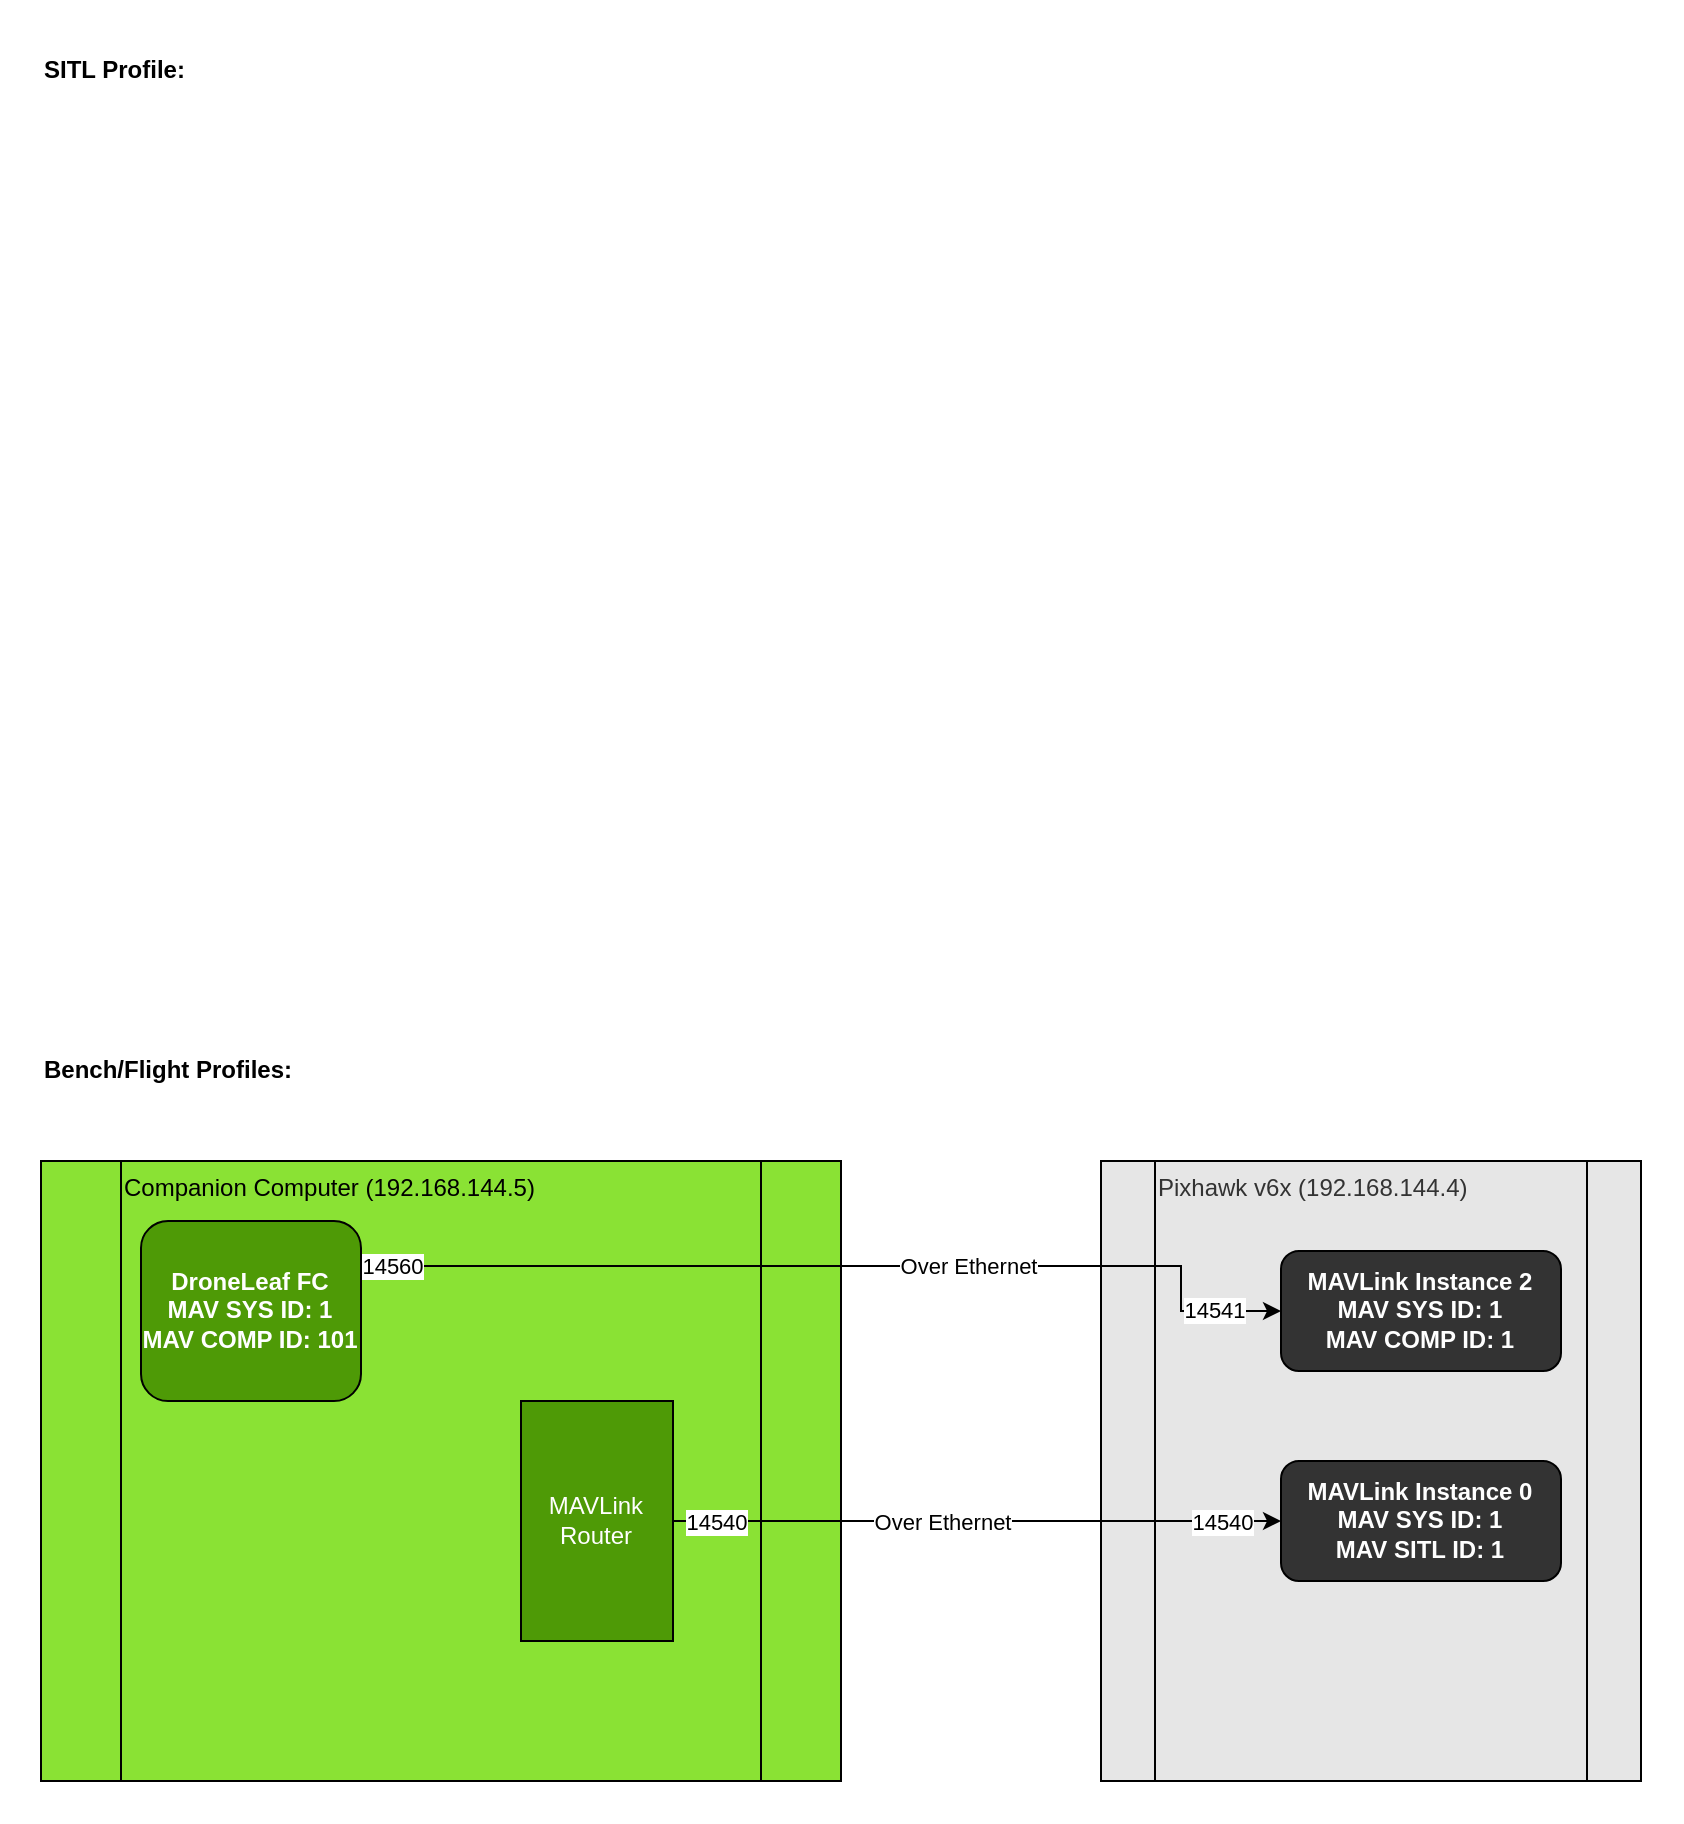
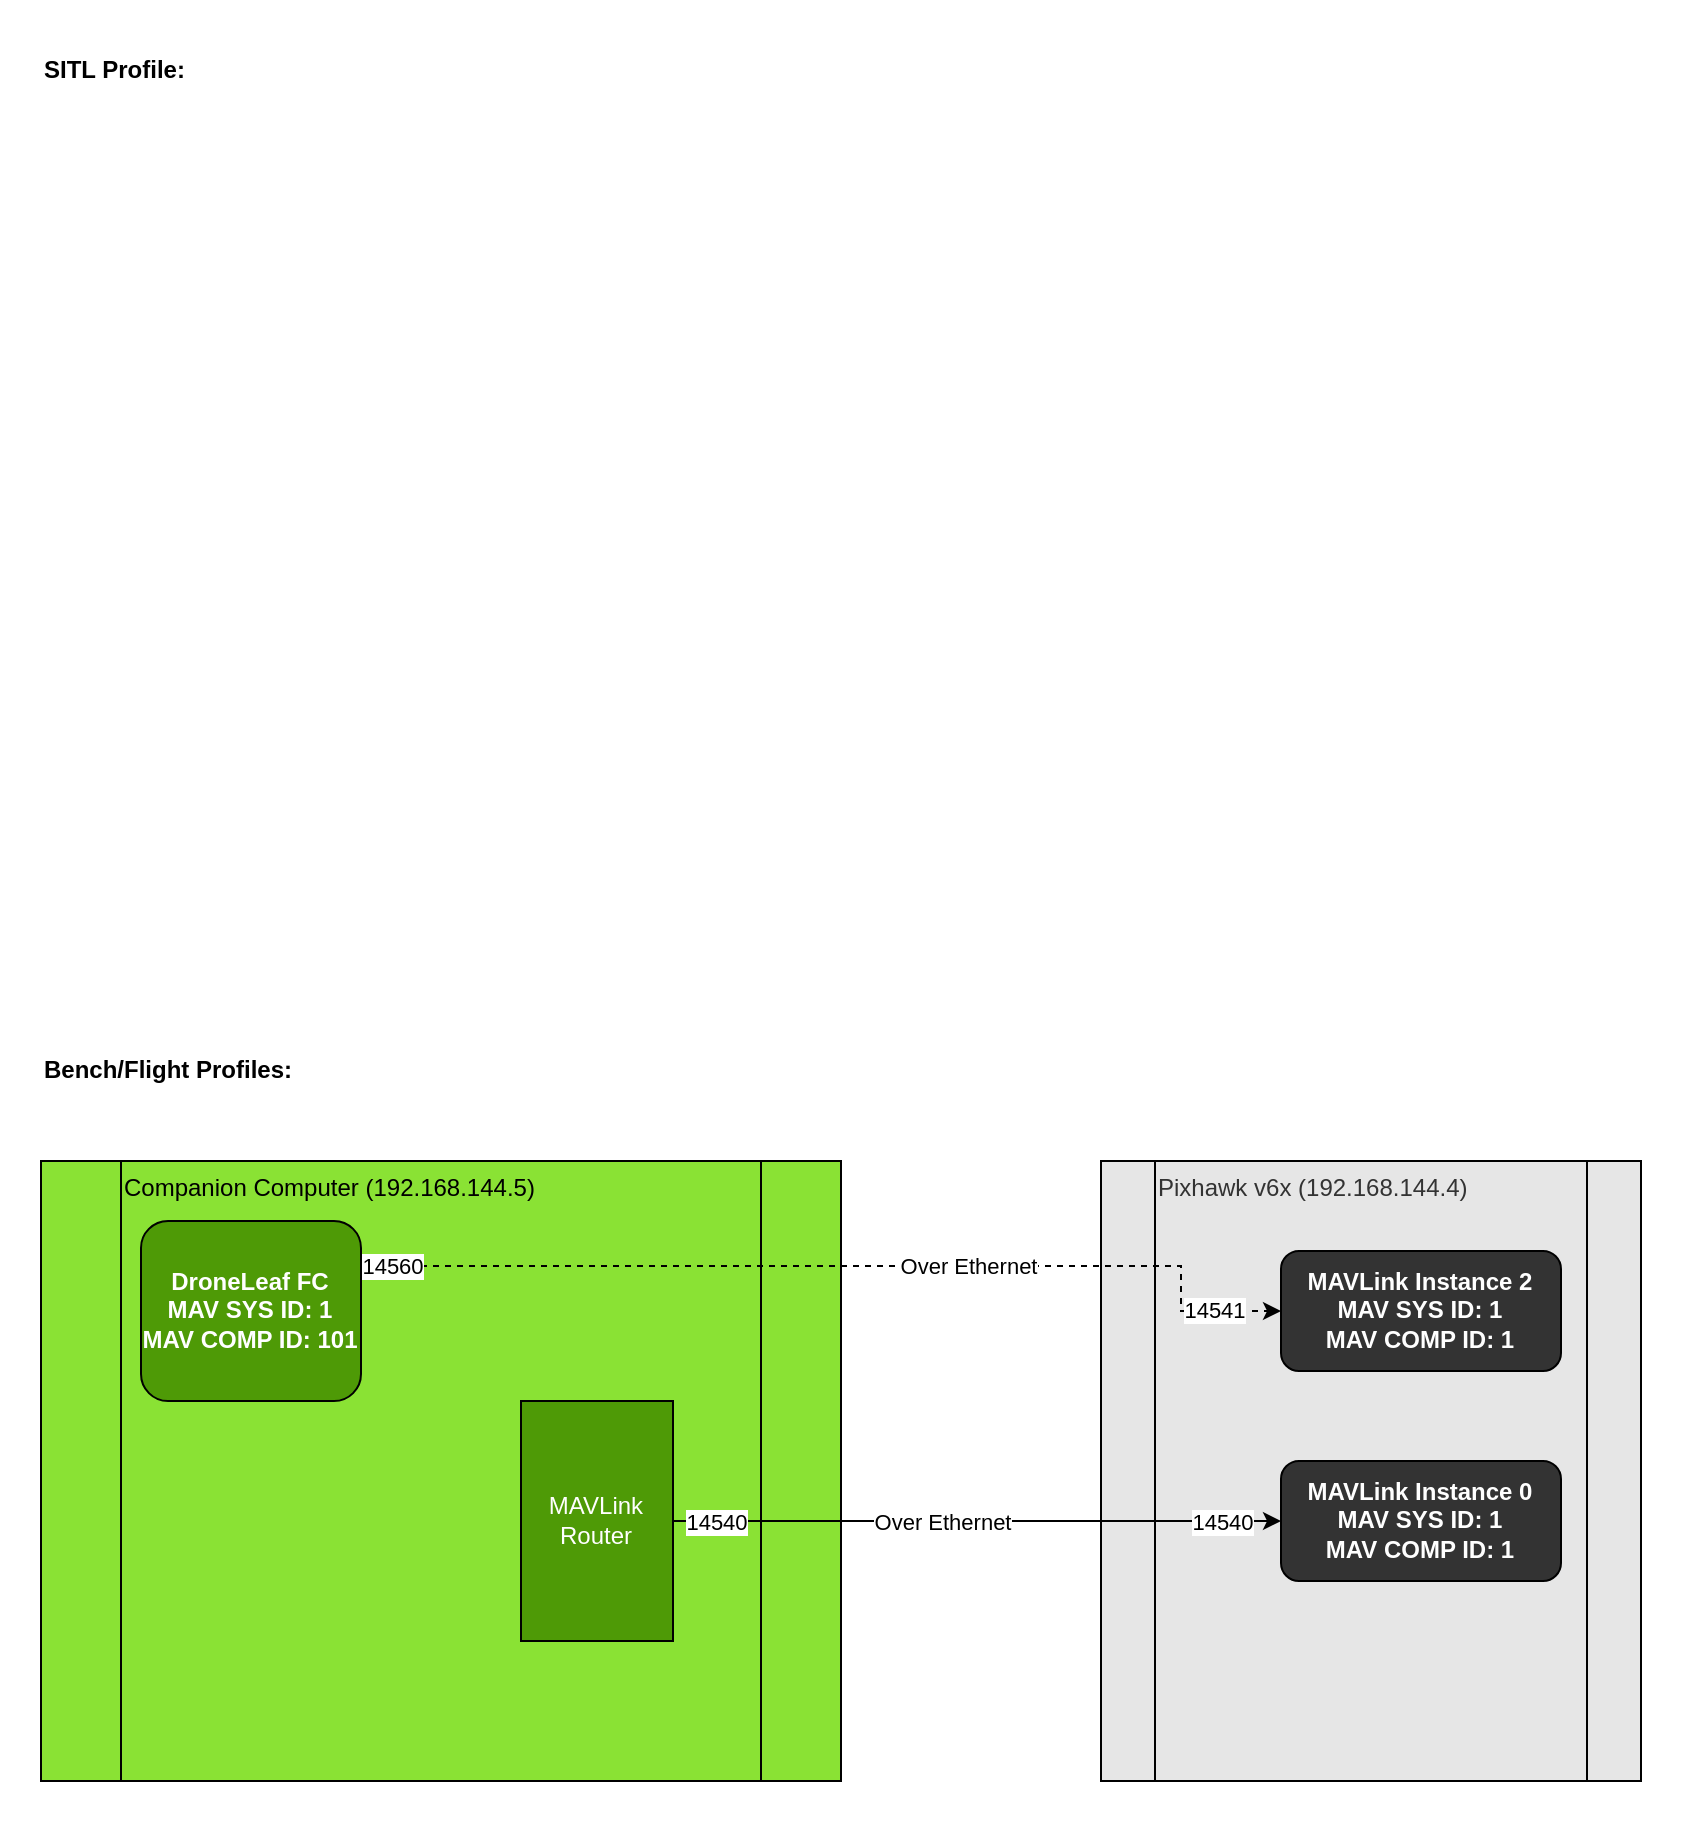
(779, 1266) -> (779, 1266)
(1421, 1521) -> (1421, 1521)
